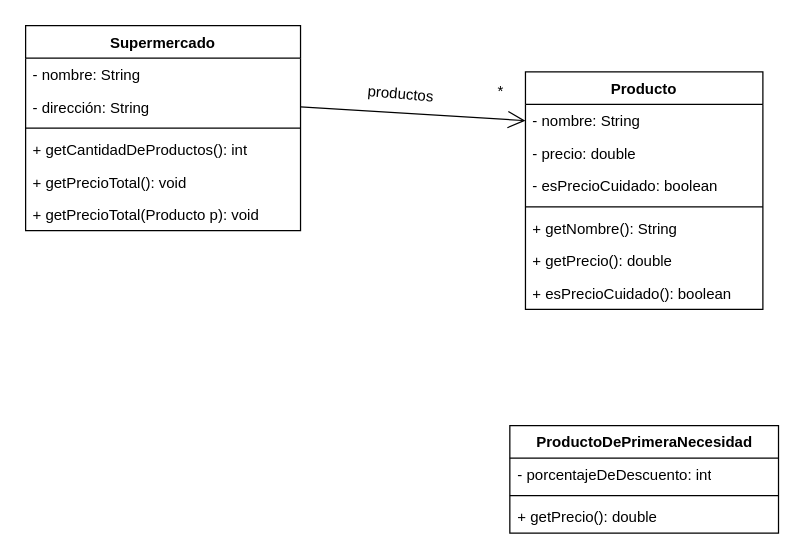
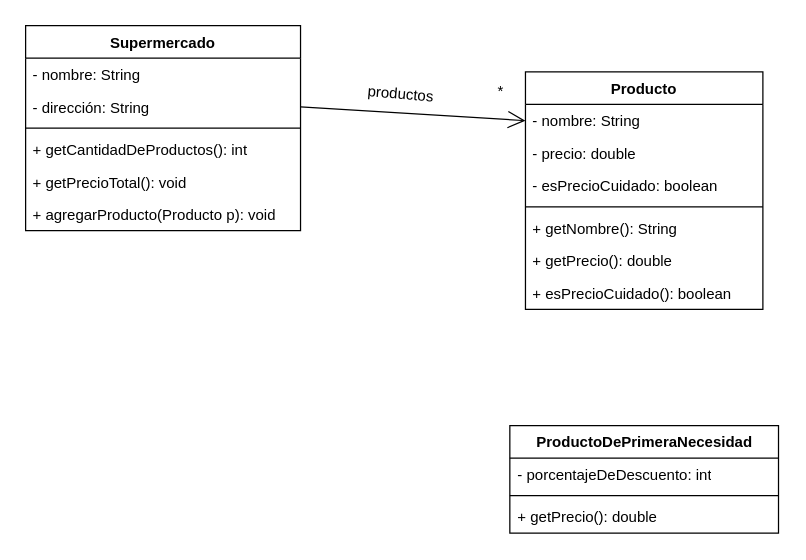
(162, 216) -> (164, 225)
